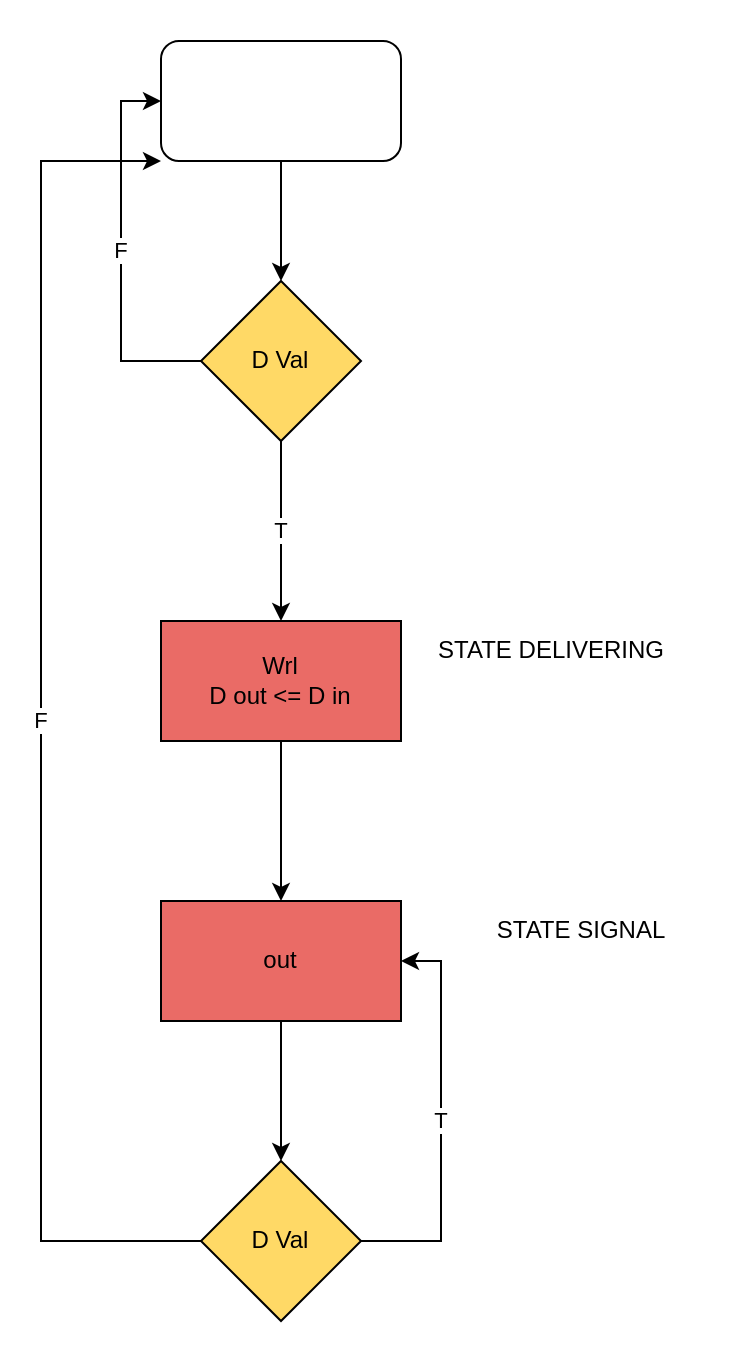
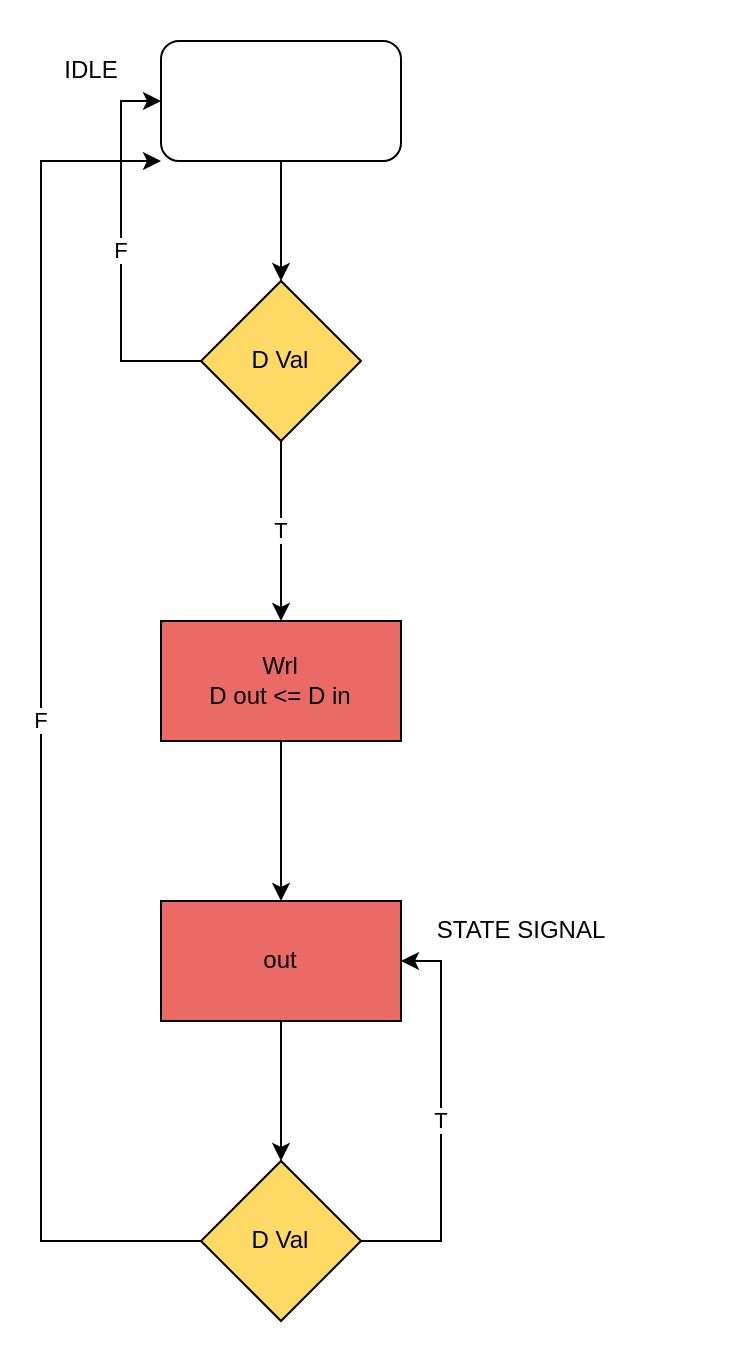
none -> (91, 71)
(551, 651) -> none
(581, 931) -> (521, 931)
